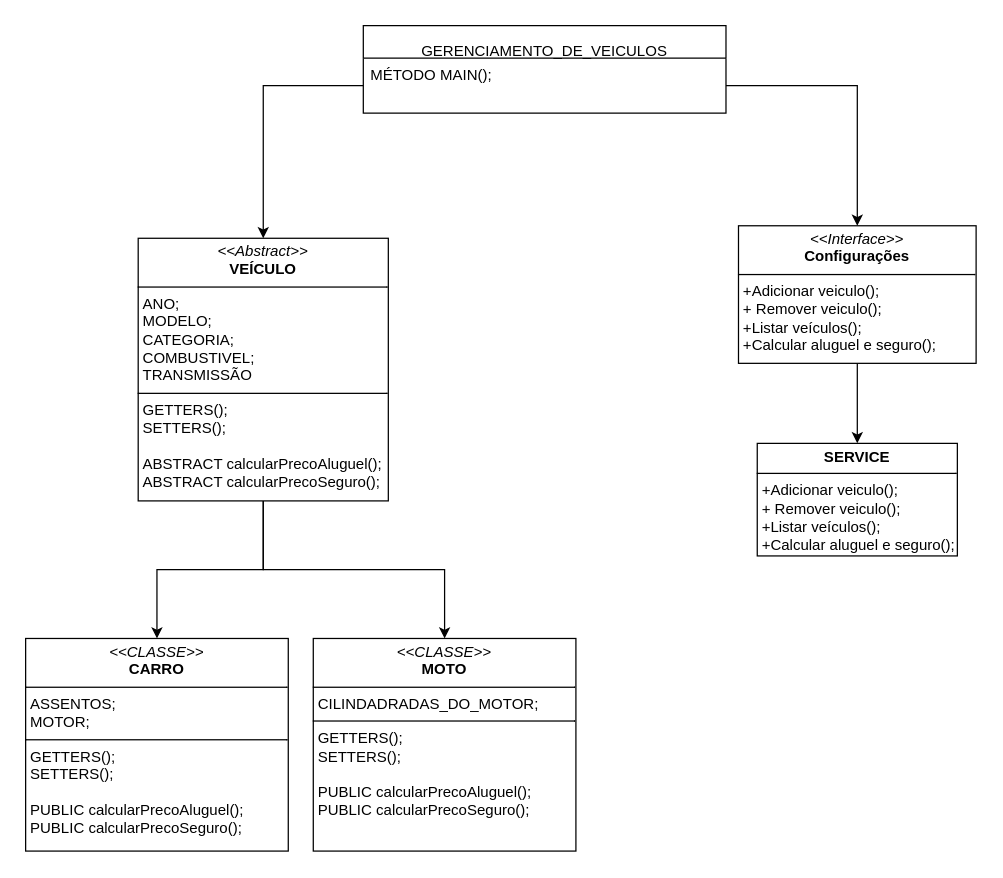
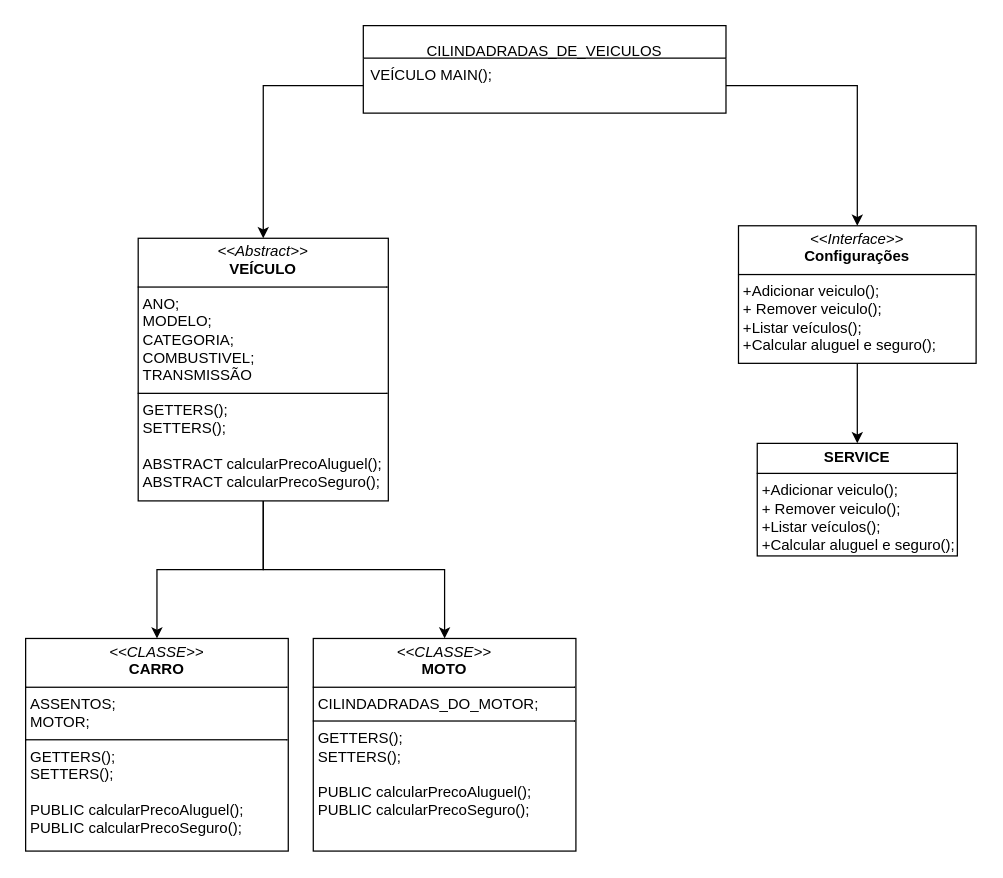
(544, 42) -> (544, 42)
(426, 76) -> (430, 76)
